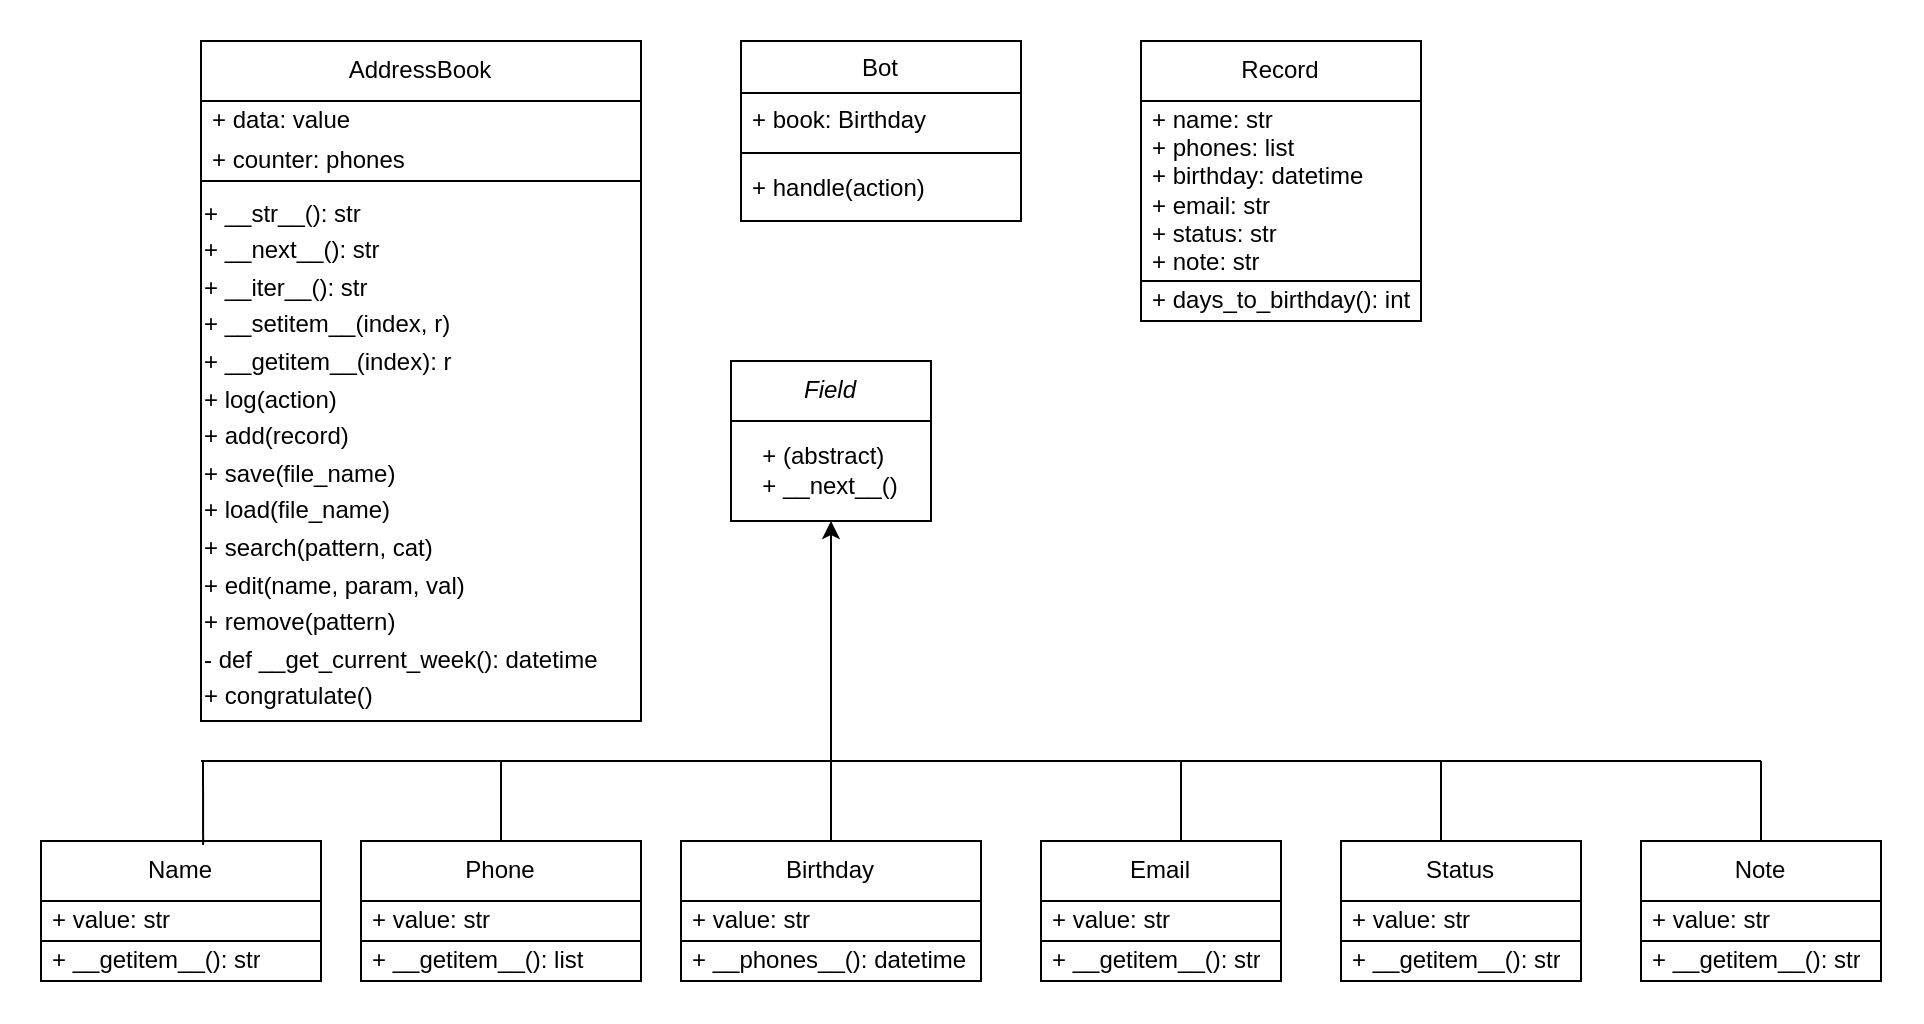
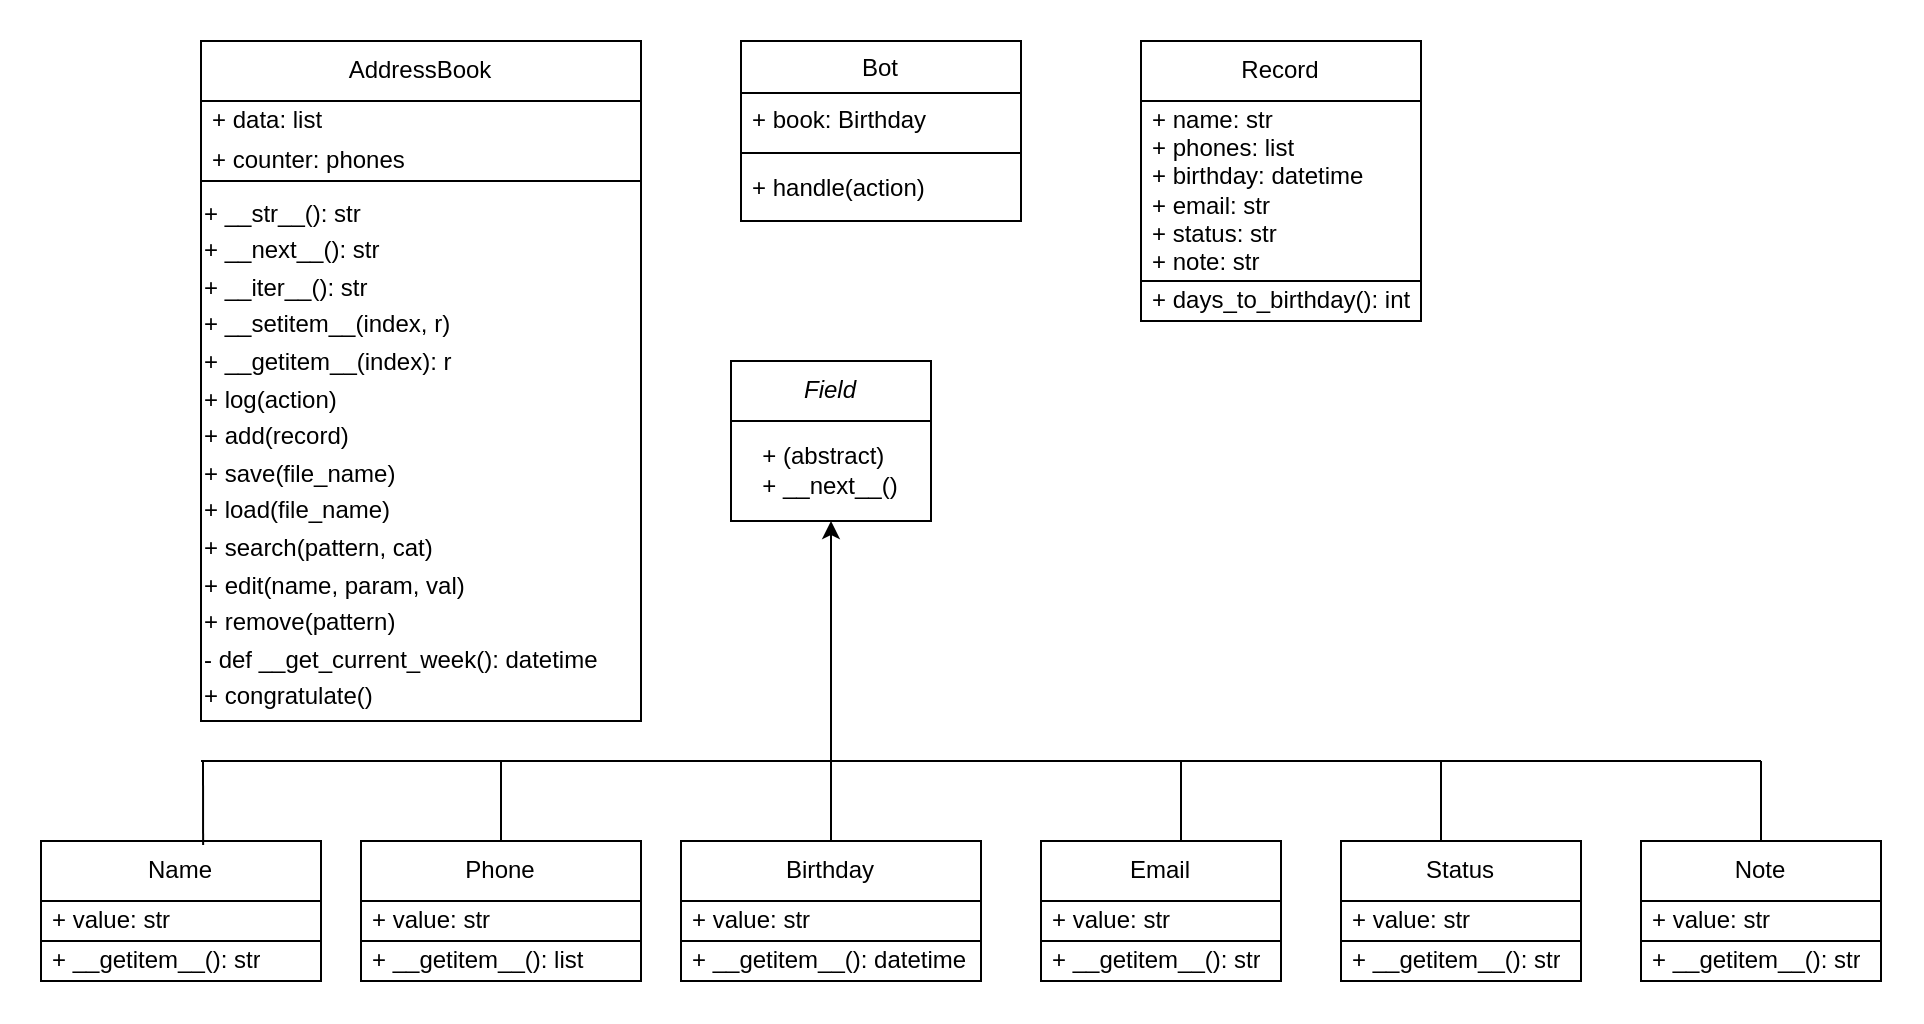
(288, 121) -> (278, 121)
(833, 961) -> (833, 961)
